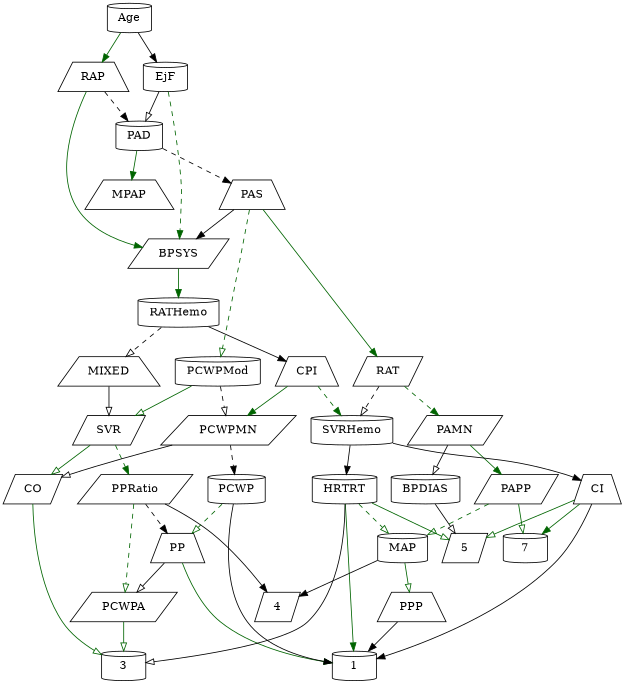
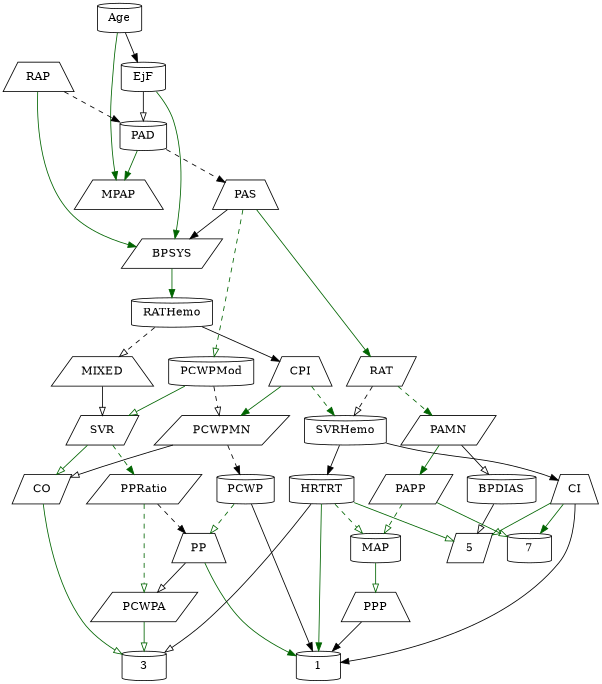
(114, 44) -> (111, 102)
(179, 164) -> (180, 151)
(277, 607) -> none
